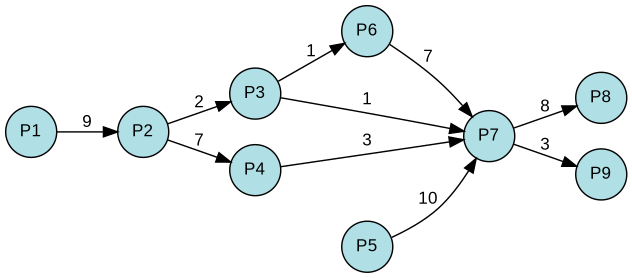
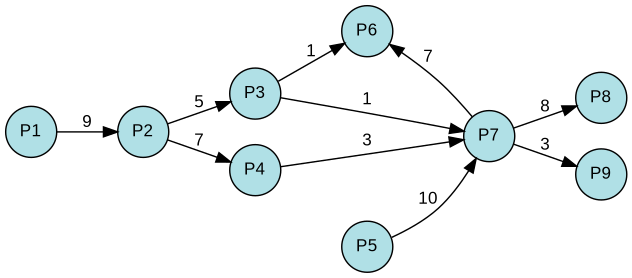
(428, 72) -> (439, 82)
(199, 103) -> (199, 103)
